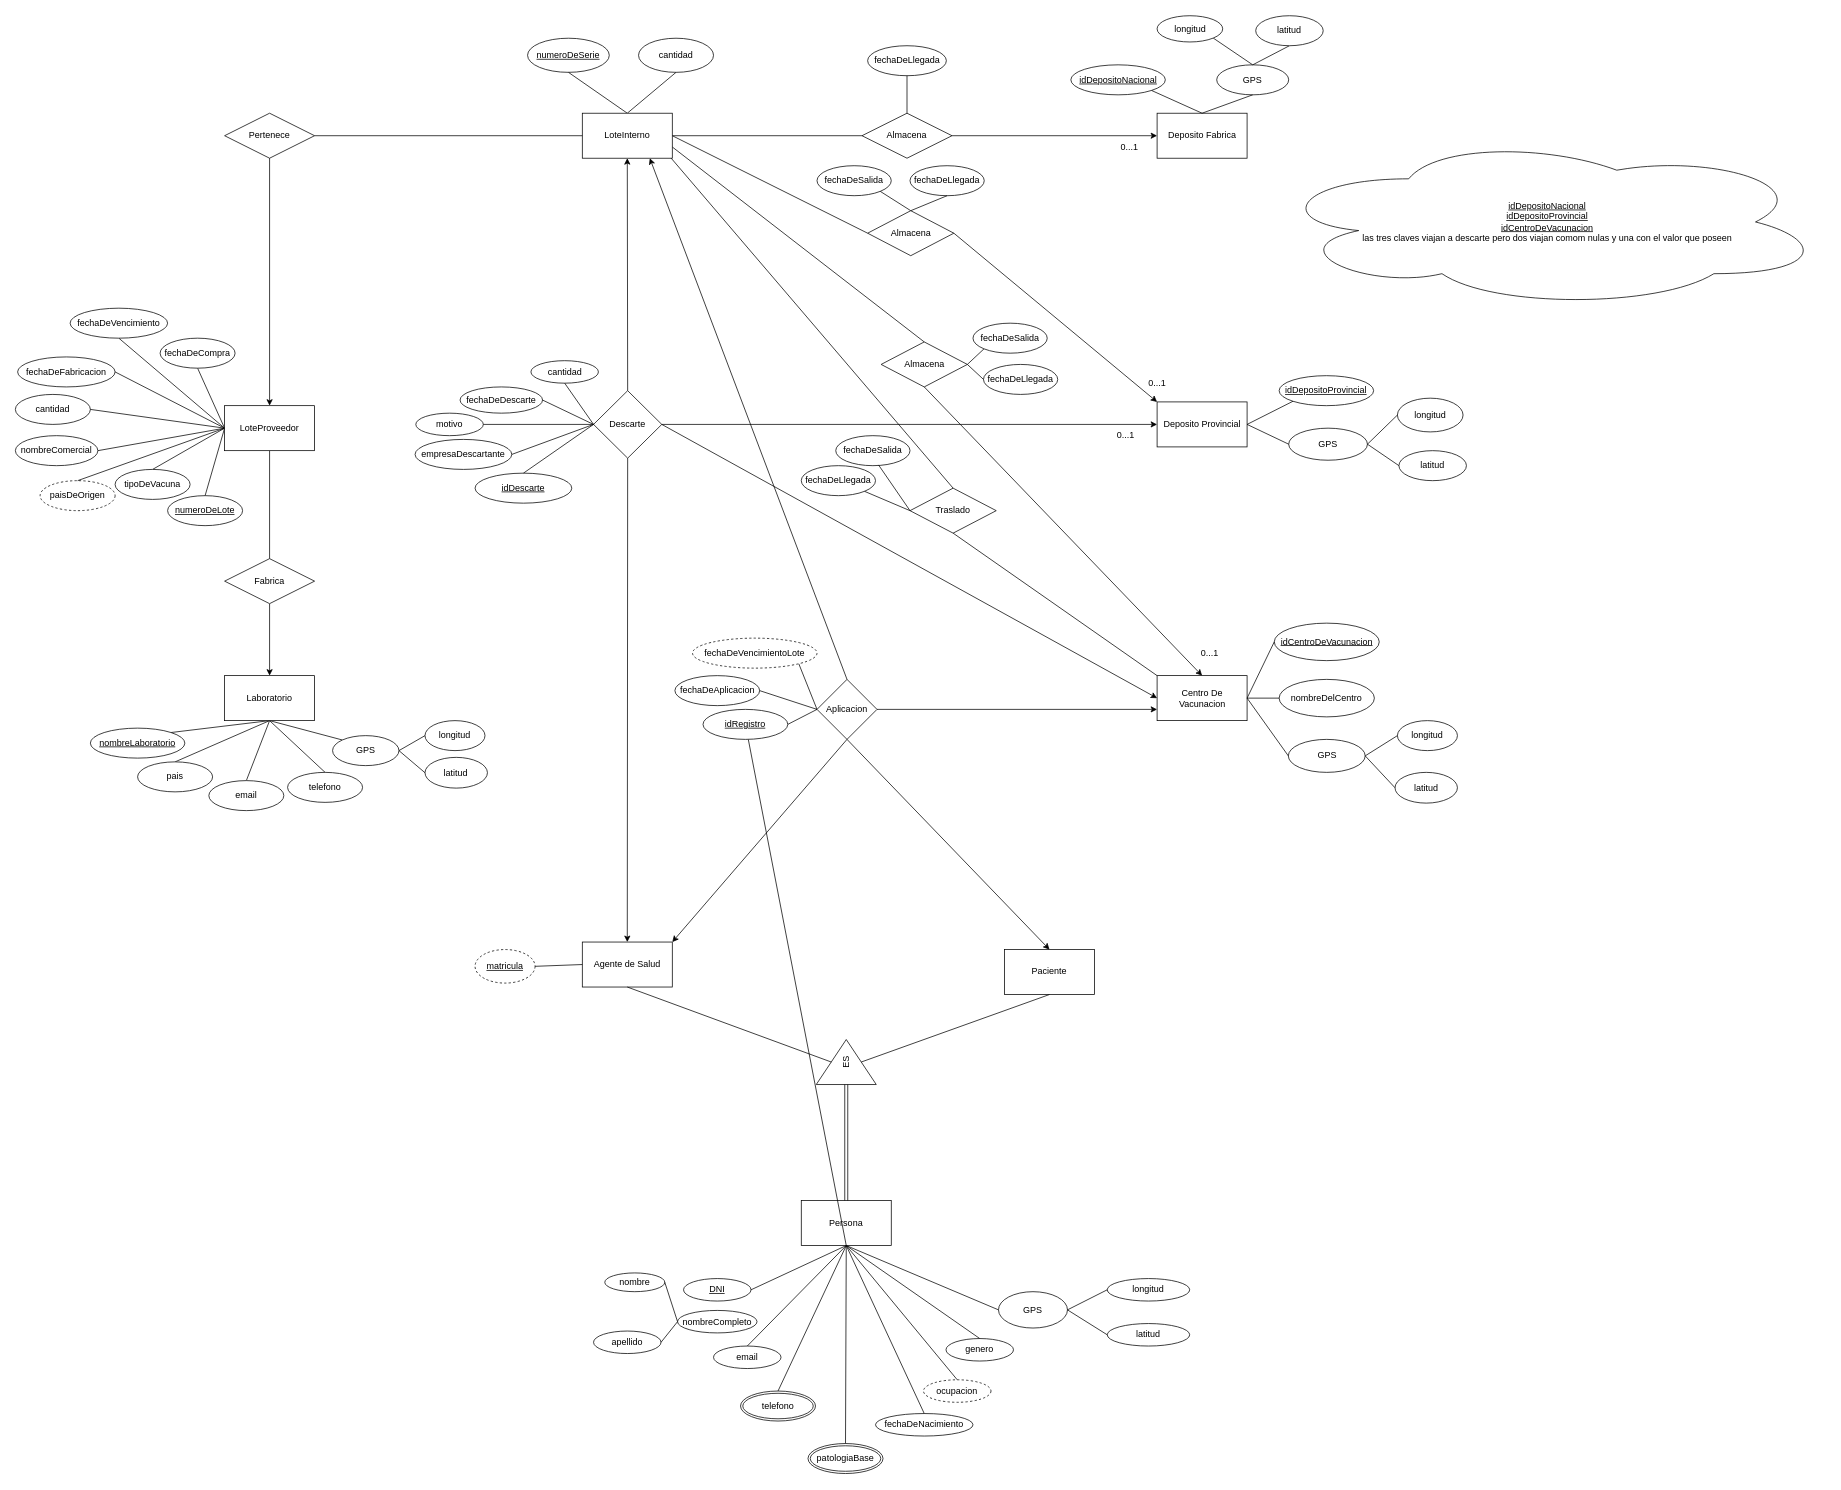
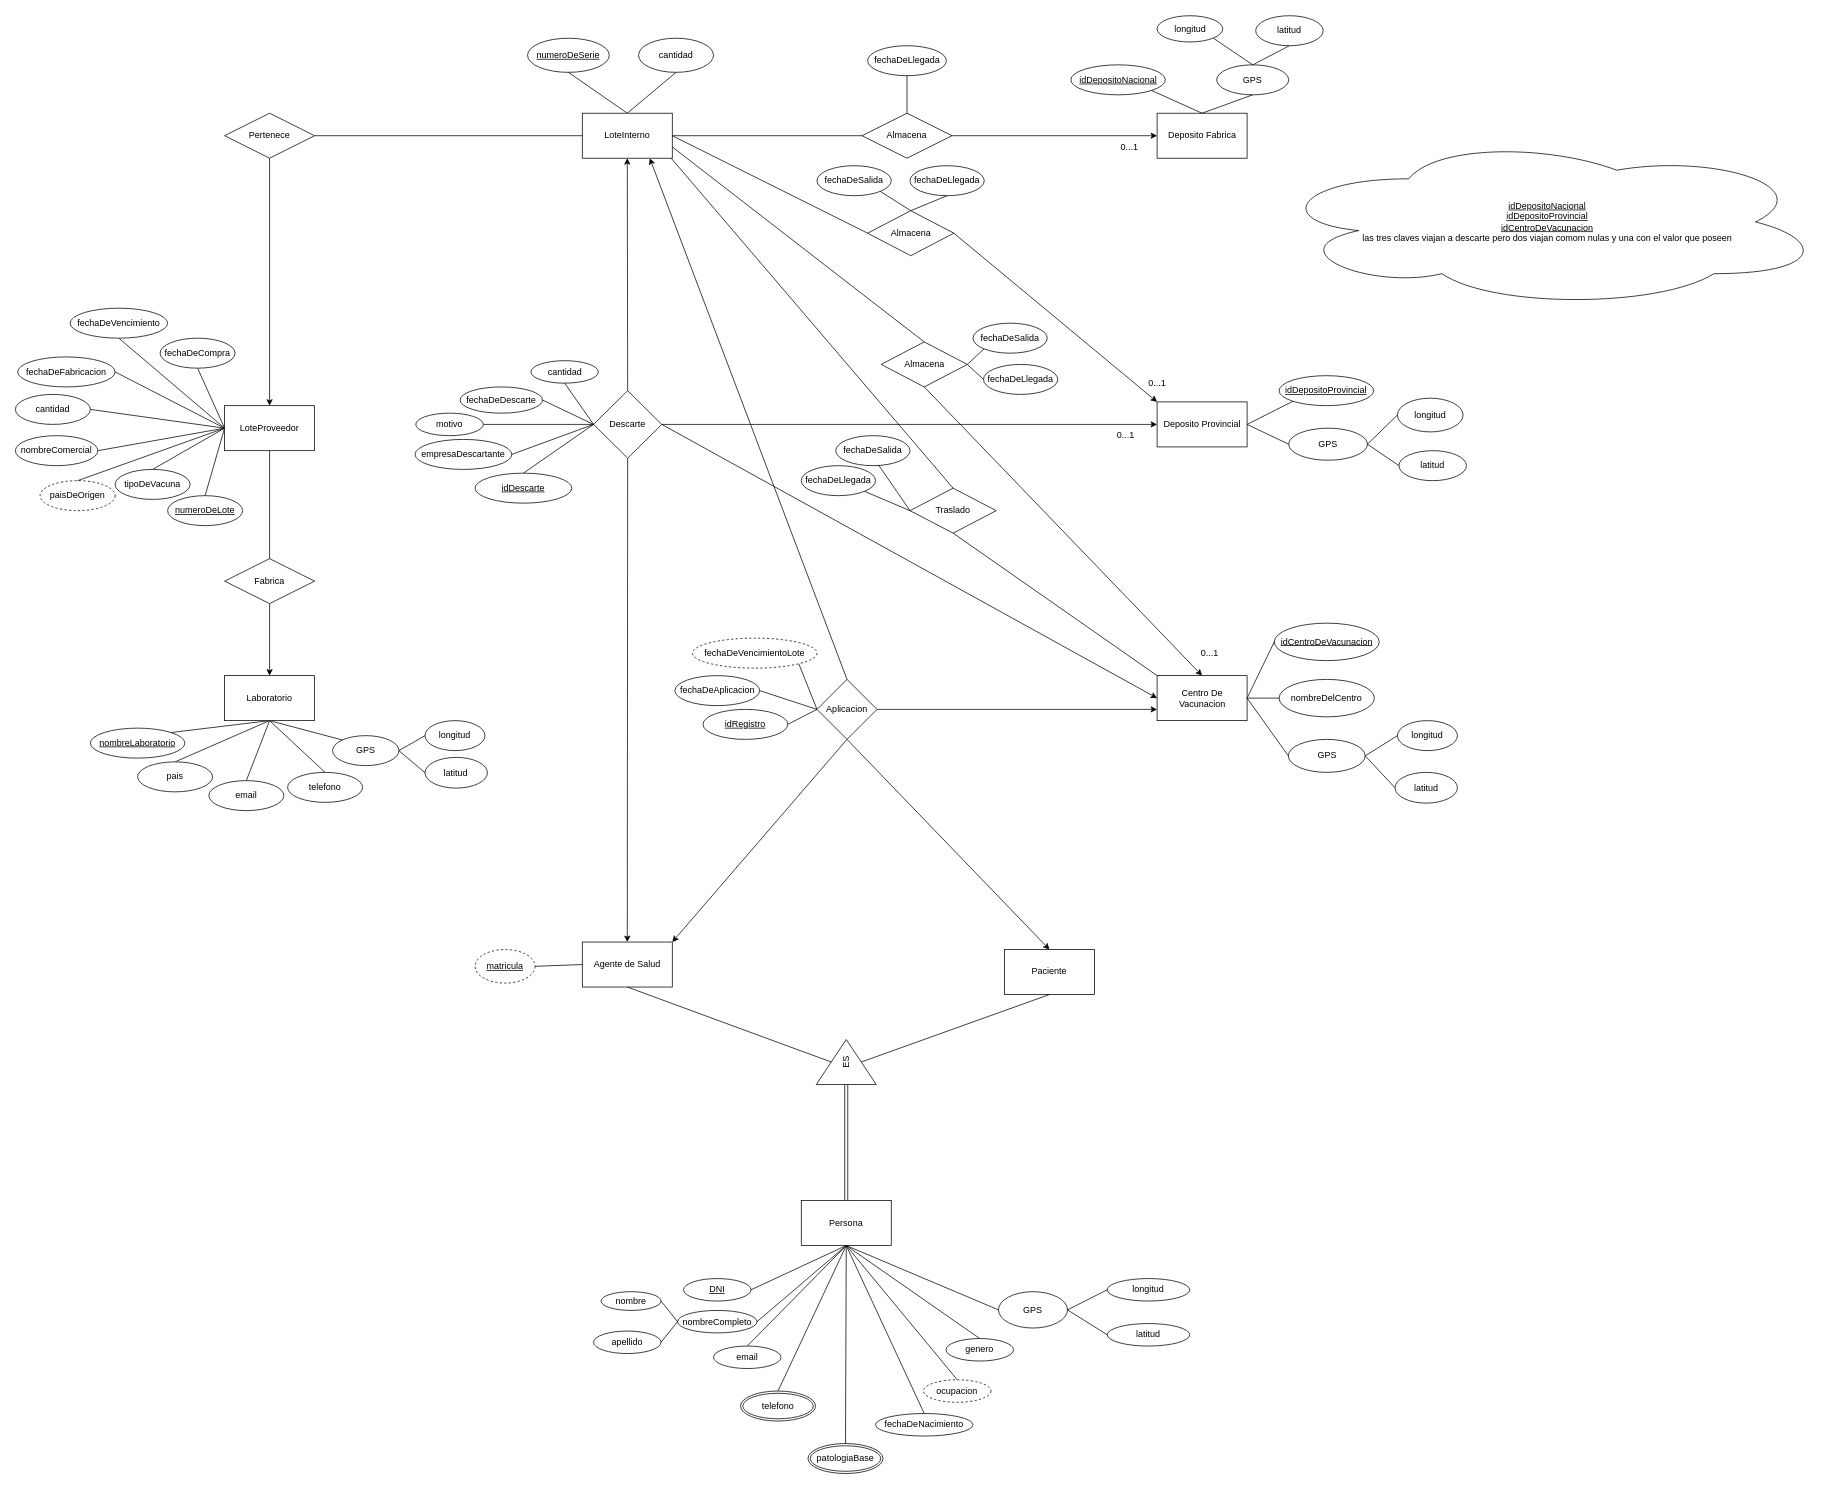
(797, 992) -> (791, 1293)
(635, 1282) -> (631, 1301)
